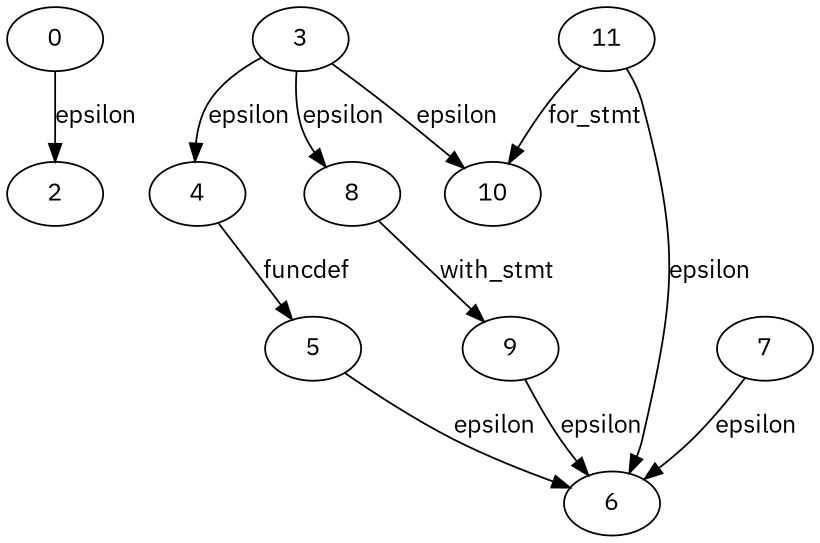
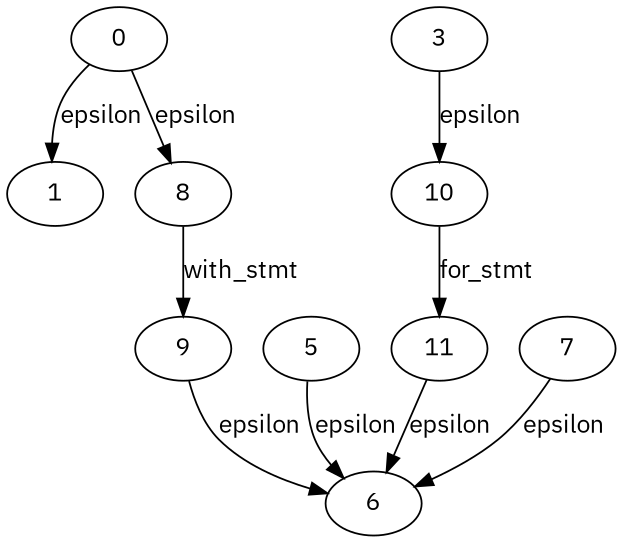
(547, 105) -> (439, 262)
(298, 114) -> (148, 108)
(55, 194) -> (55, 194)
(197, 194) -> none
